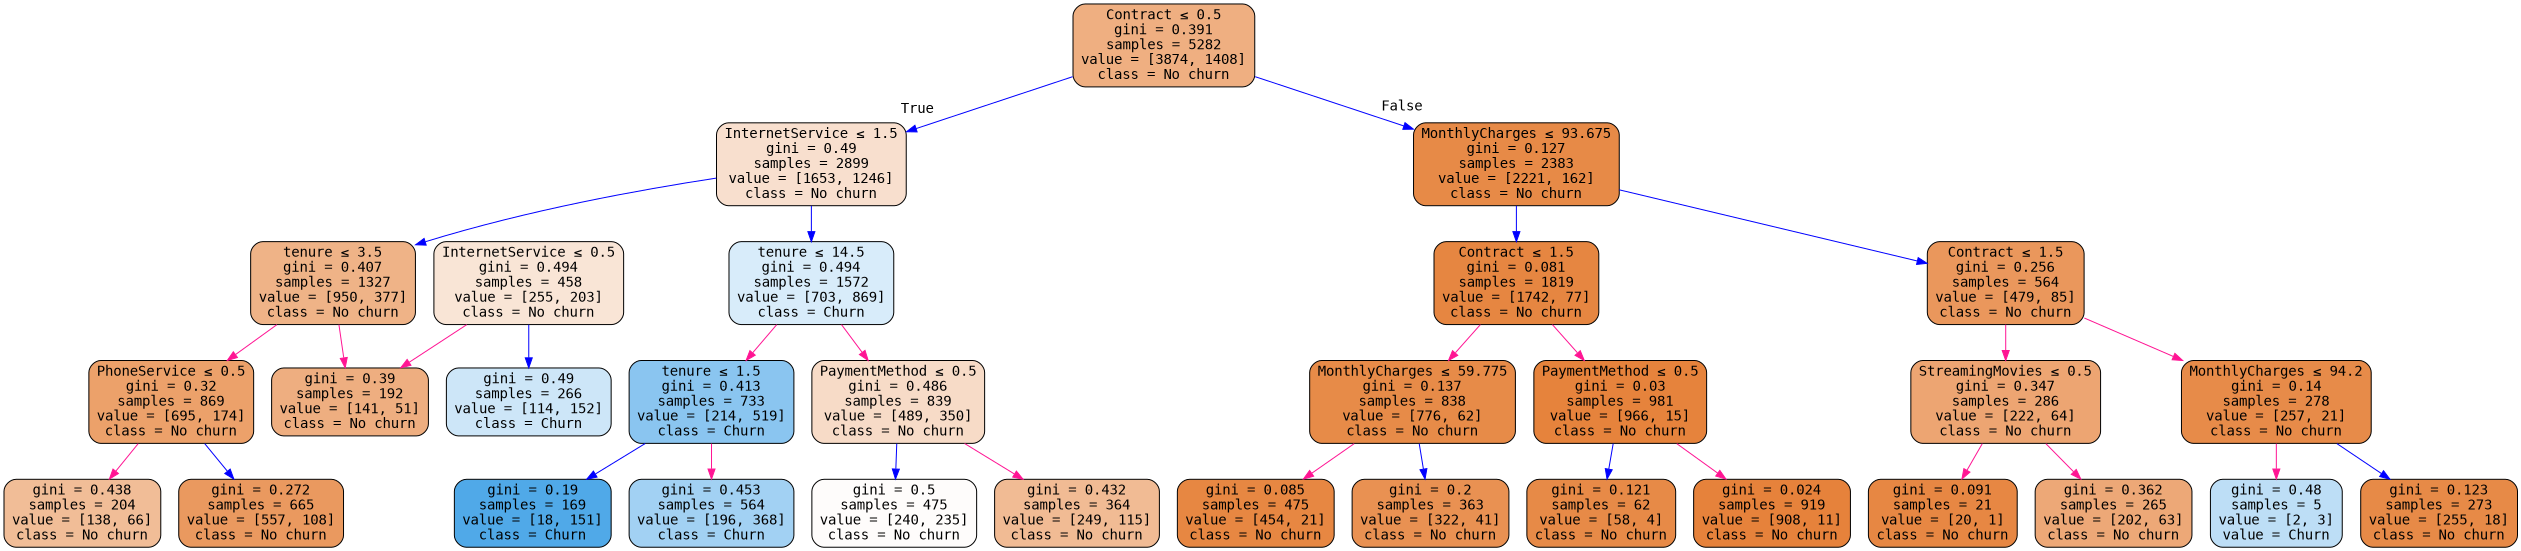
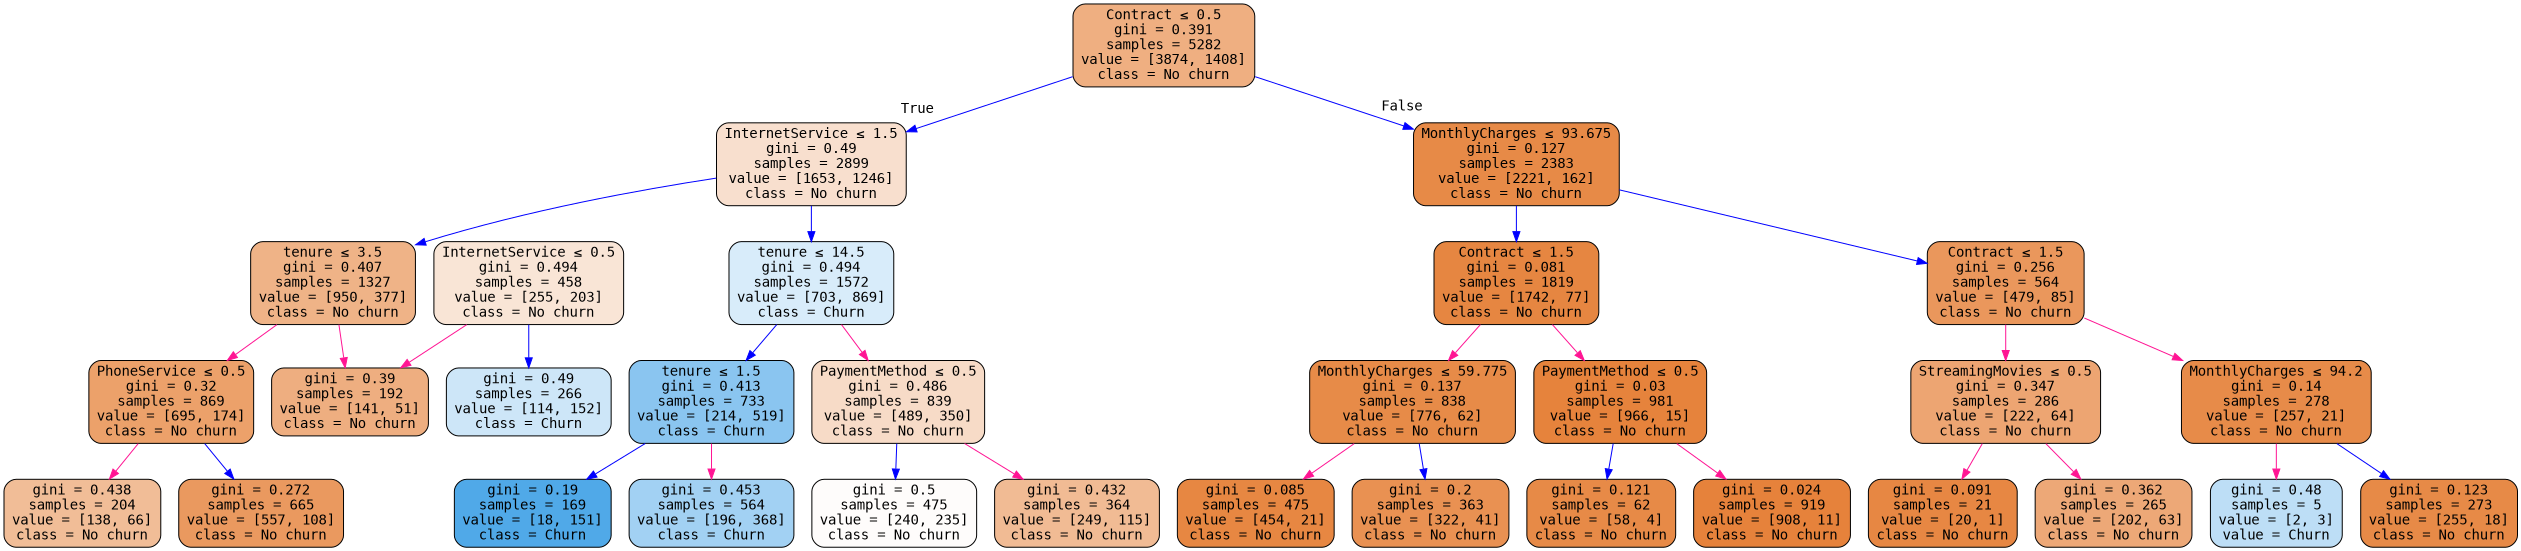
(765, 339) -> (765, 339)
